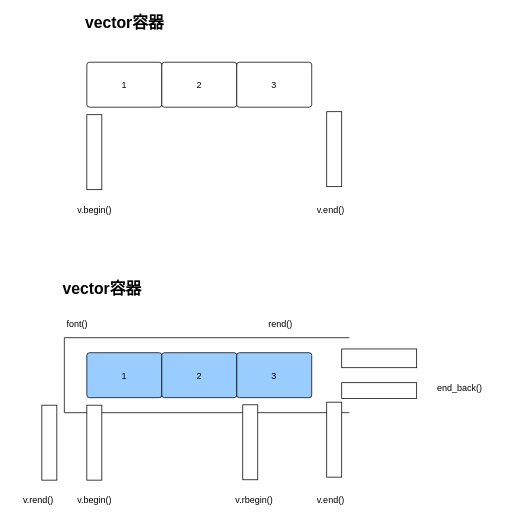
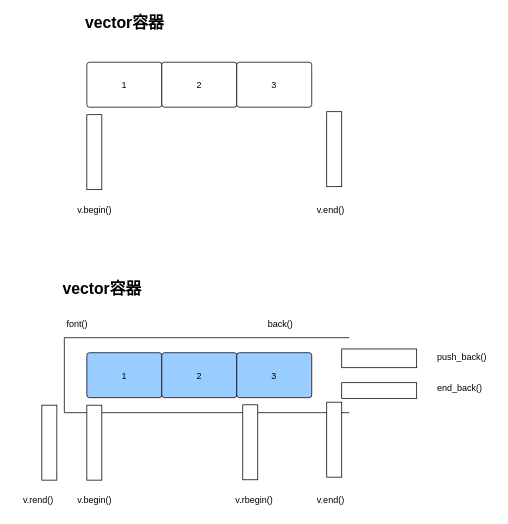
(281, 324) -> (281, 324)
none -> (462, 357)
